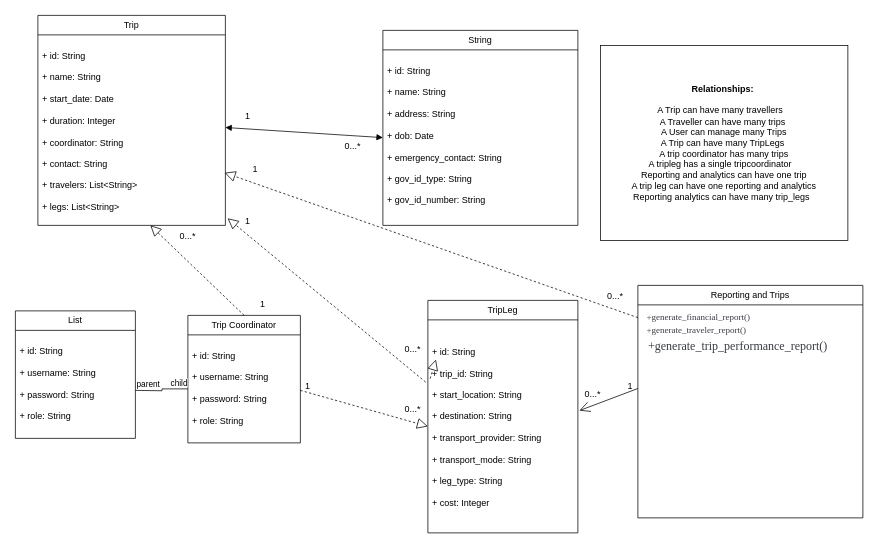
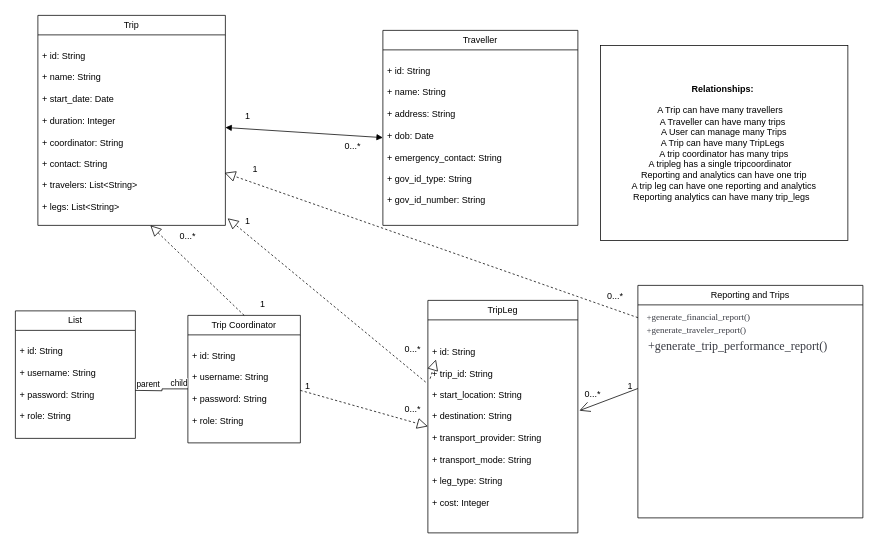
(480, 40) -> (480, 40)
